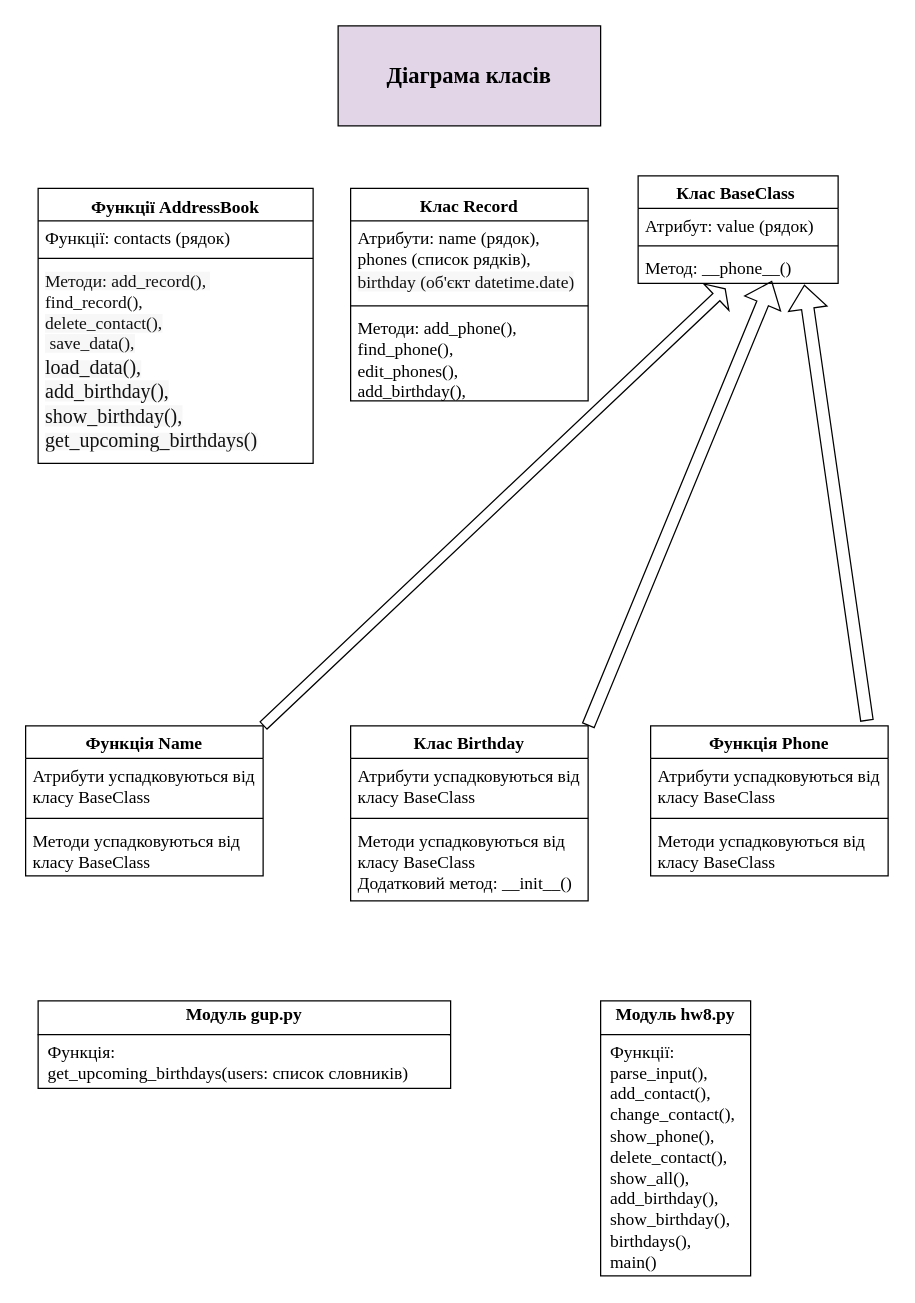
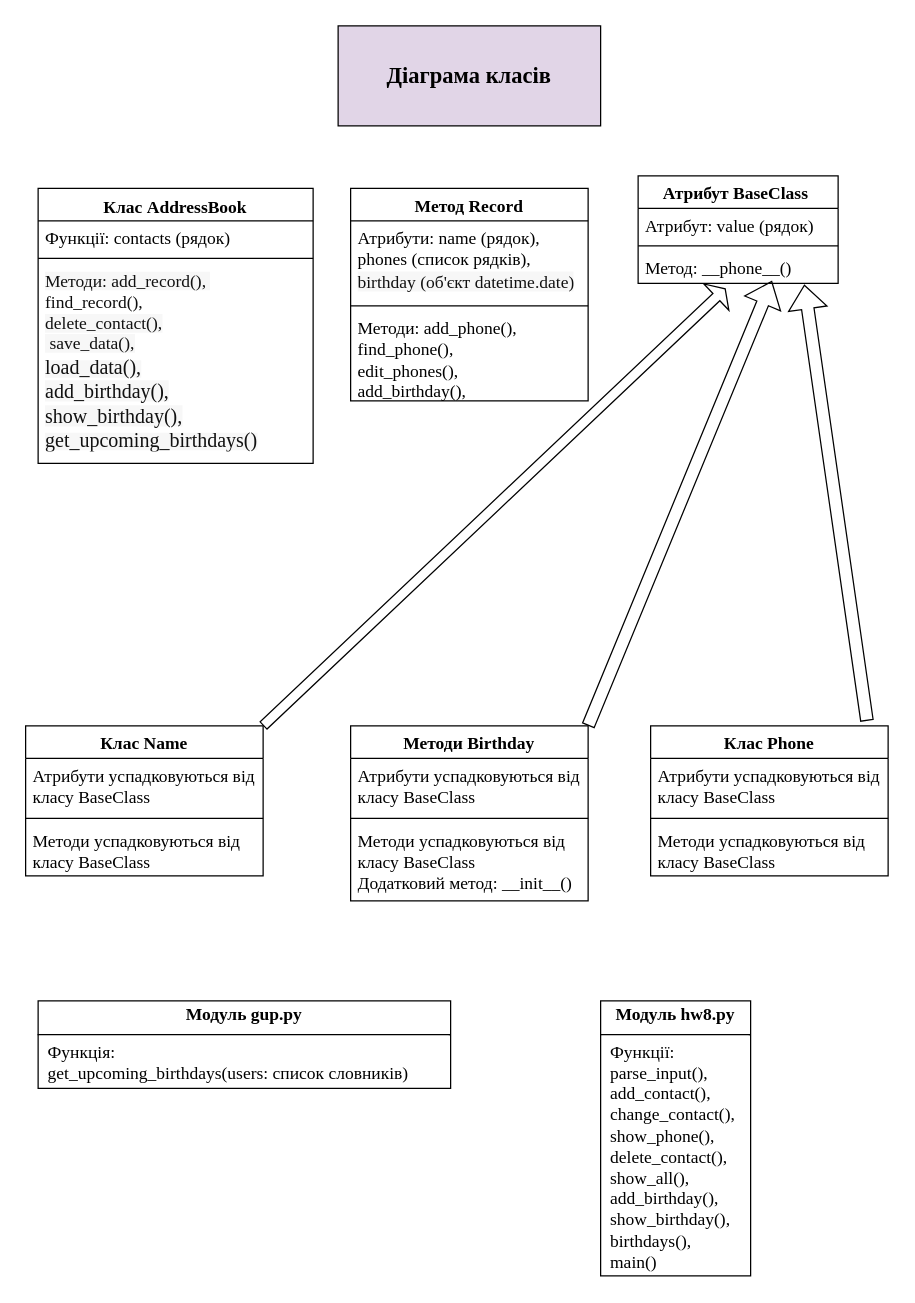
(738, 193) -> (738, 193)
(176, 206) -> (176, 206)
(469, 206) -> (469, 206)
(144, 743) -> (144, 743)
(469, 743) -> (469, 743)
(769, 743) -> (769, 743)
